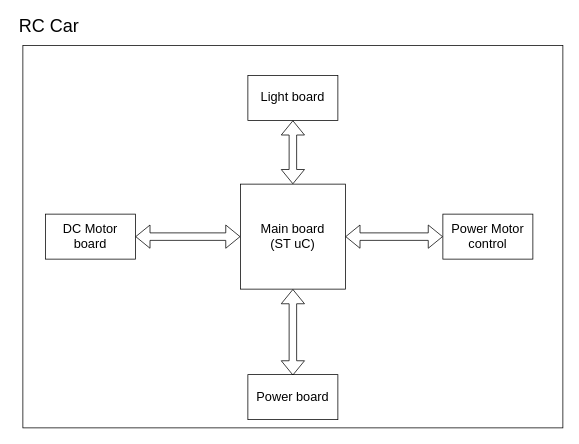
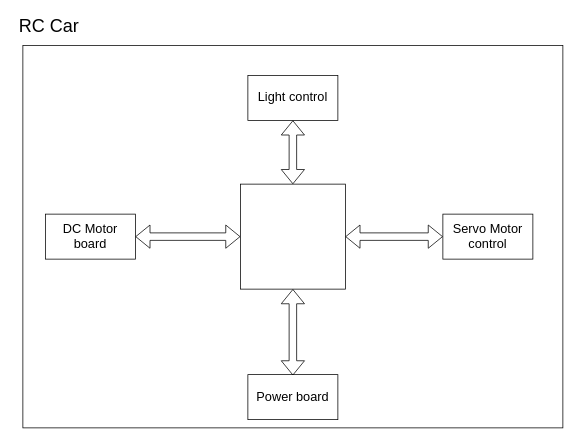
(293, 98) -> (293, 98)
(293, 237) -> none
(488, 237) -> (488, 237)
